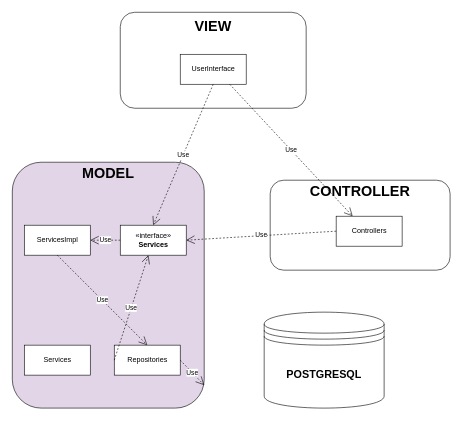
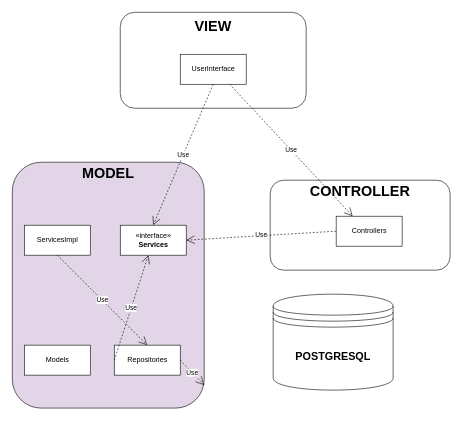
(106, 240) -> none
(58, 360) -> (58, 360)
(324, 360) -> (333, 342)
